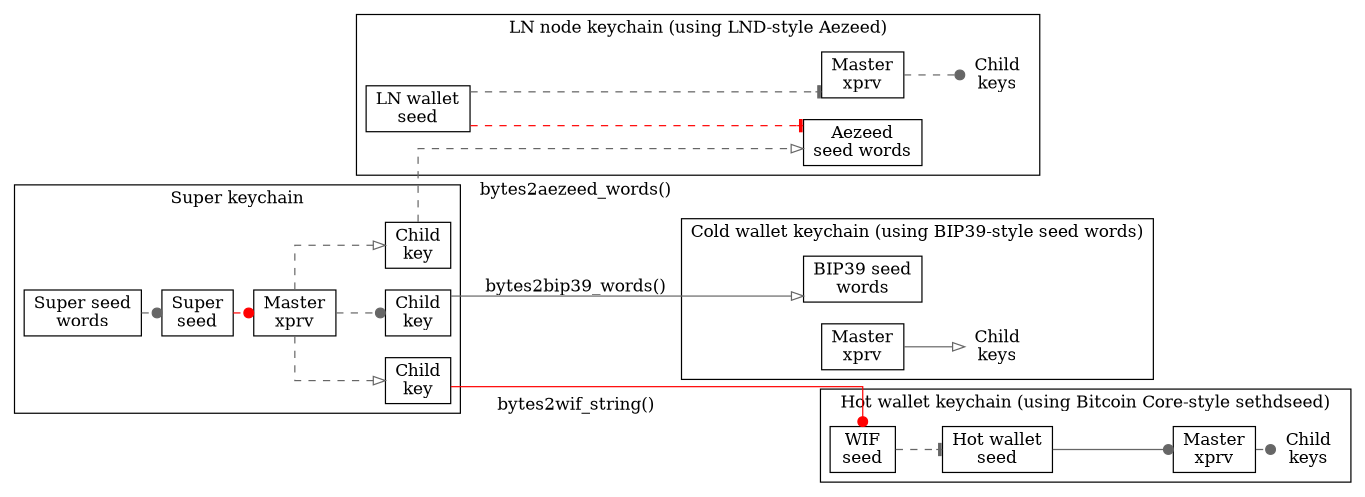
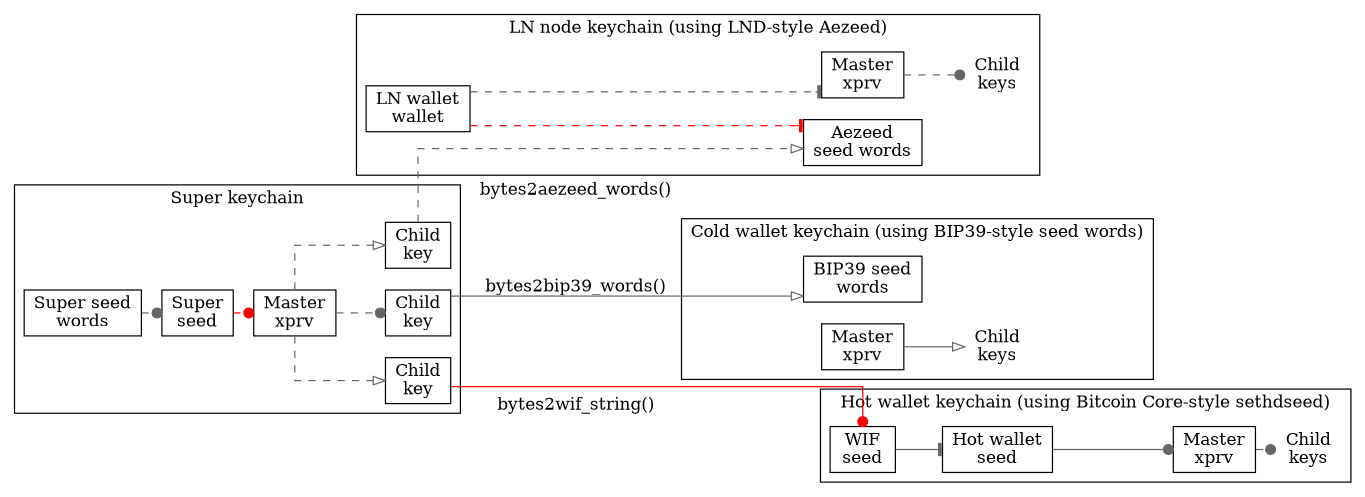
(418, 109) -> (418, 109)
(916, 450) -> (916, 450)
